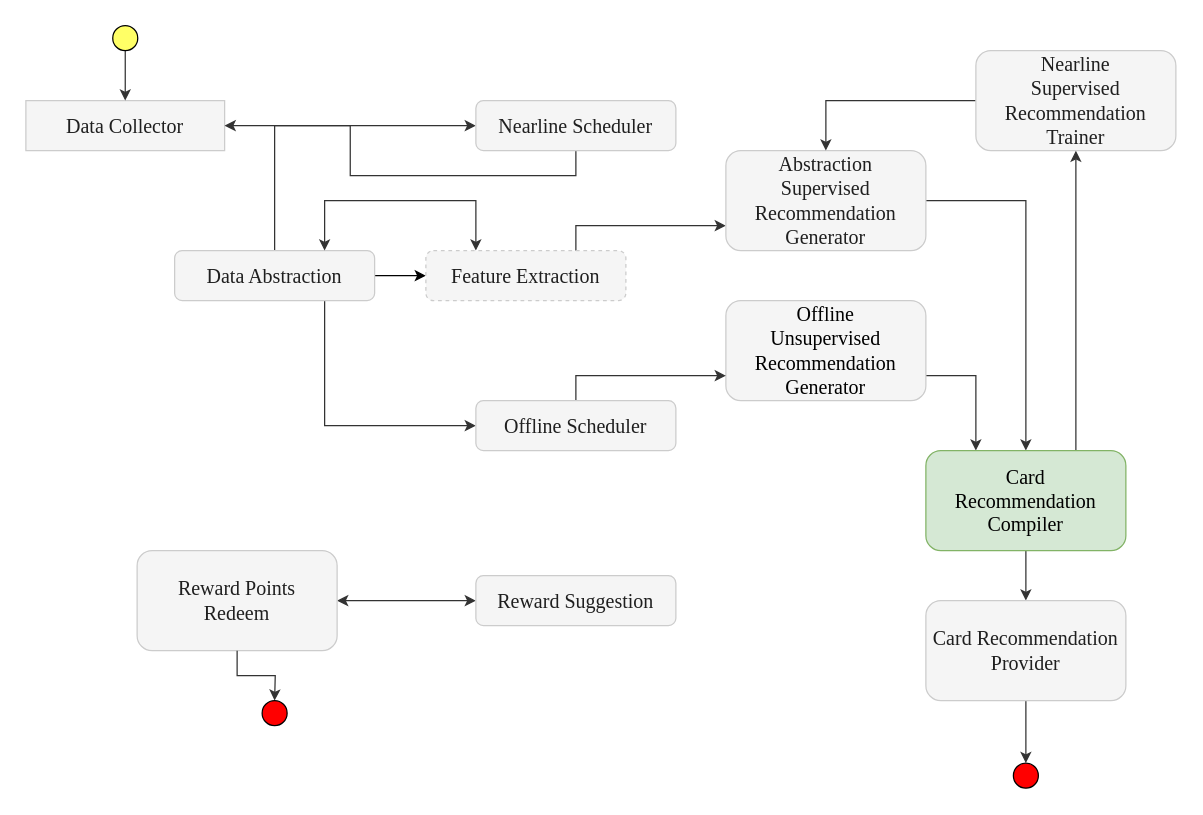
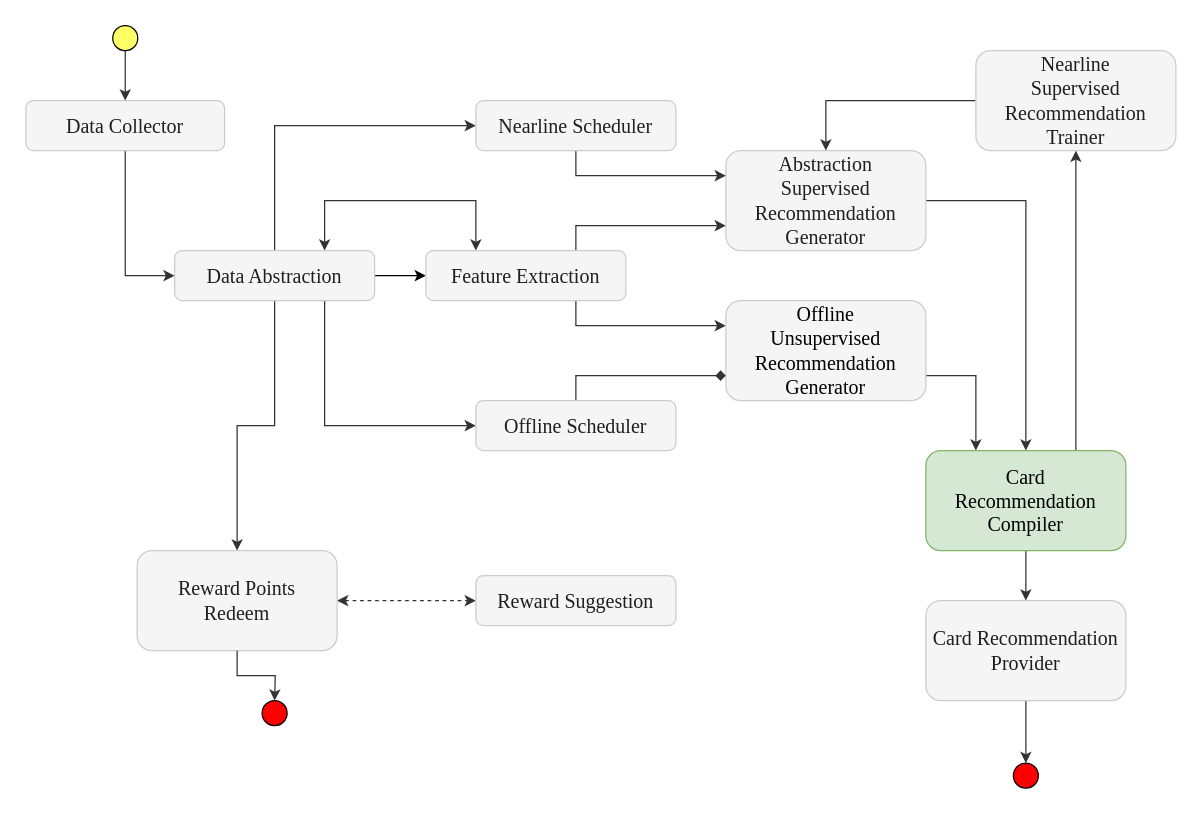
(125, 126) -> (125, 126)
(440, 176) -> (645, 176)
none -> (125, 234)
(526, 276) -> (526, 276)
none -> (634, 326)
(716, 376) -> (715, 376)
none -> (260, 426)
(406, 601) -> (406, 601)
